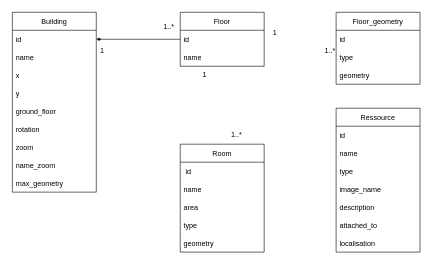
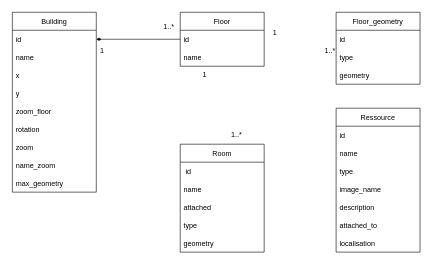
(39, 112) -> (35, 112)
(192, 208) -> (200, 208)
